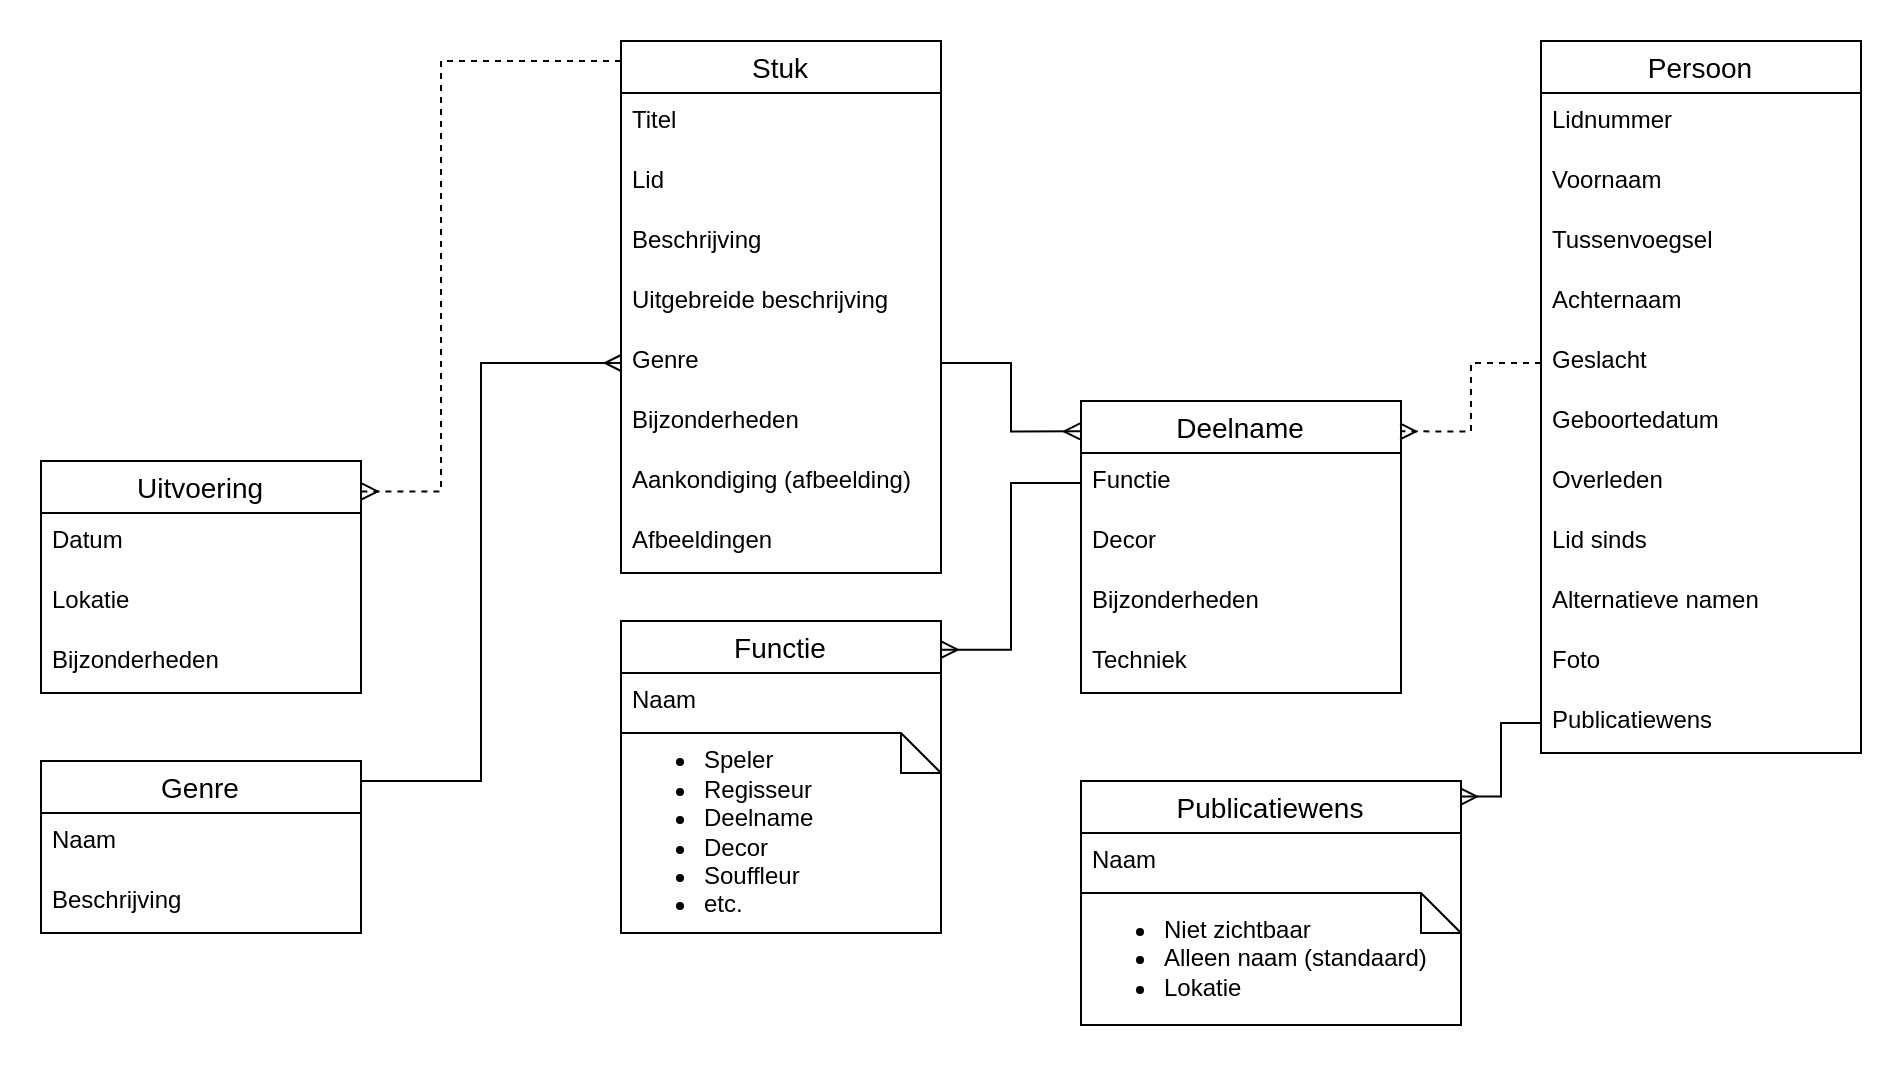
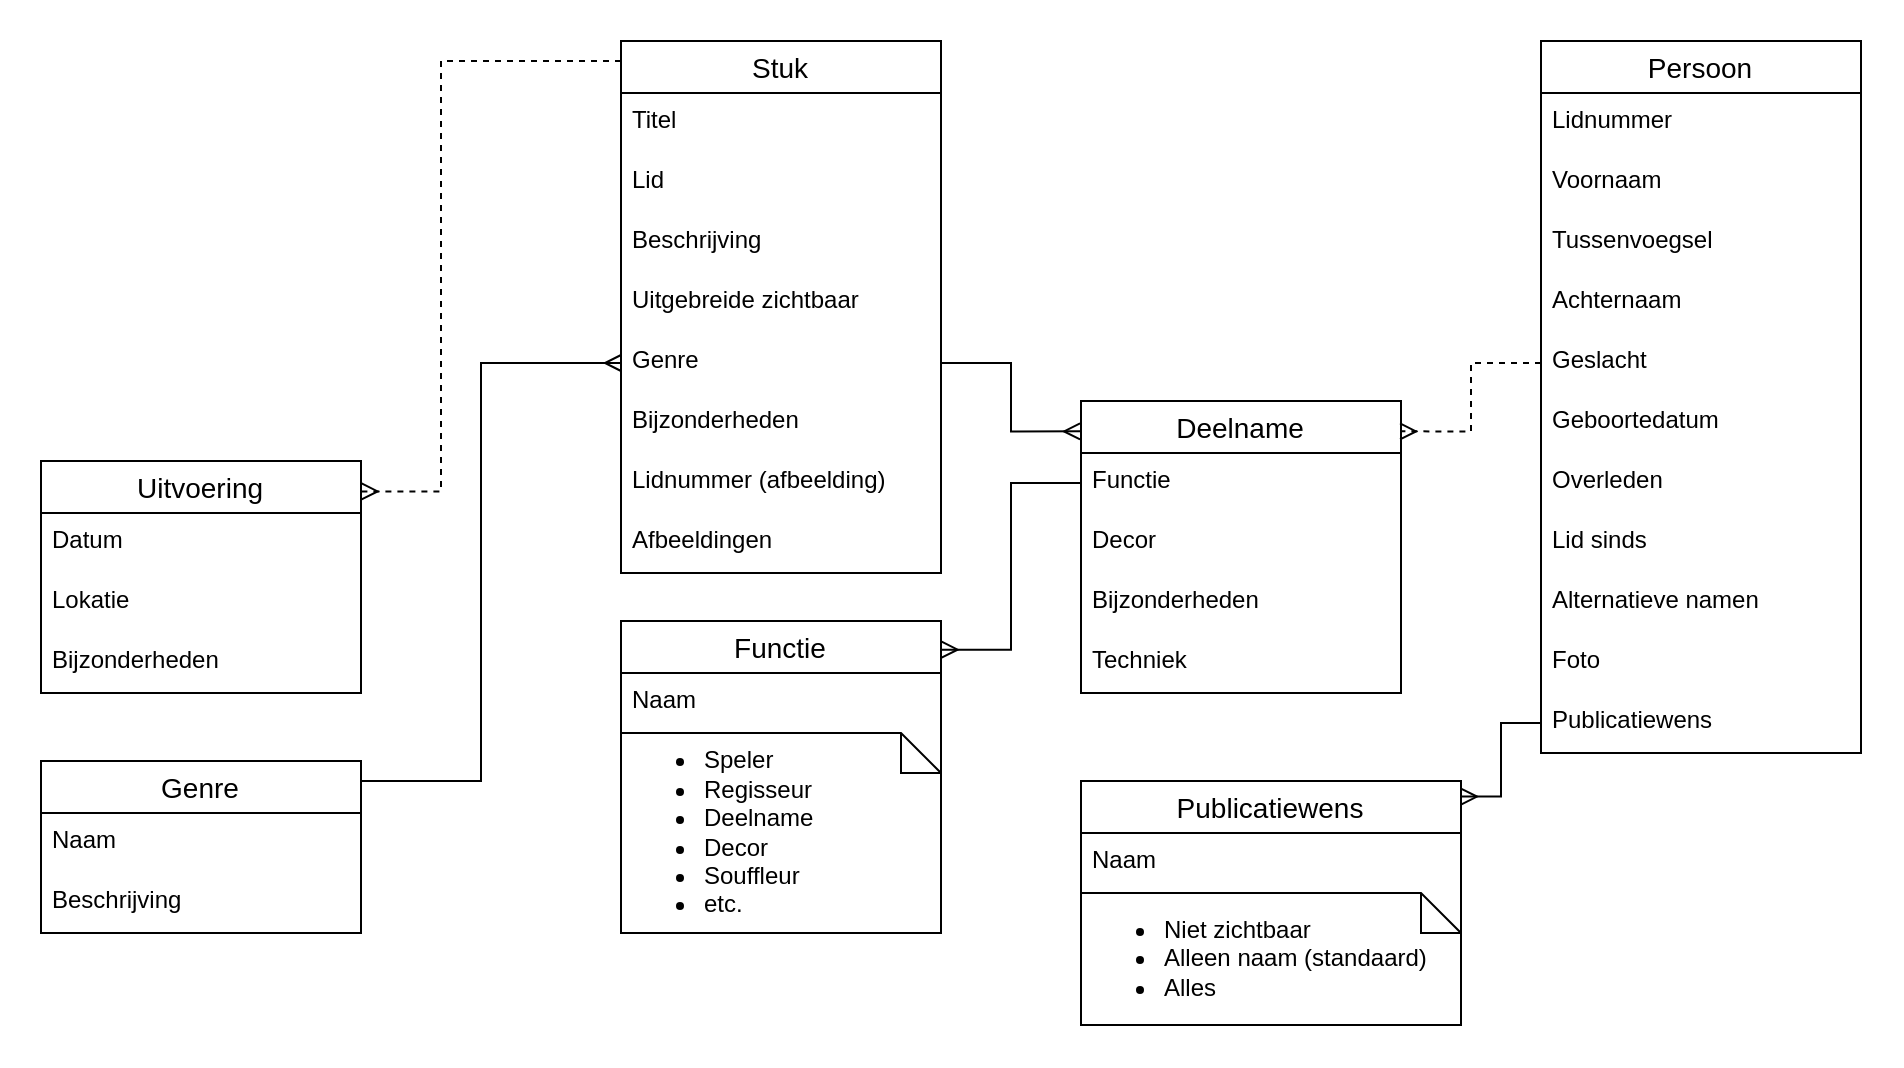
(778, 300) -> (761, 300)
(784, 480) -> (767, 480)
(1227, 959) -> (1227, 959)
